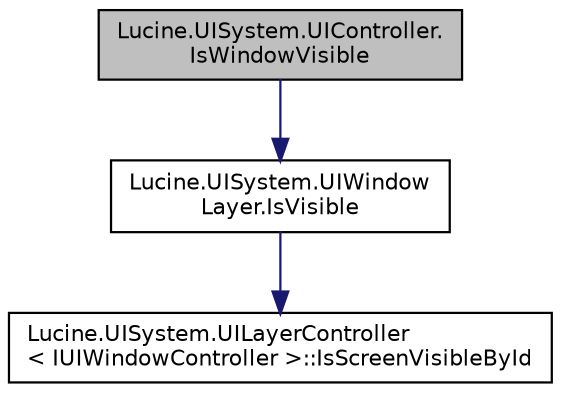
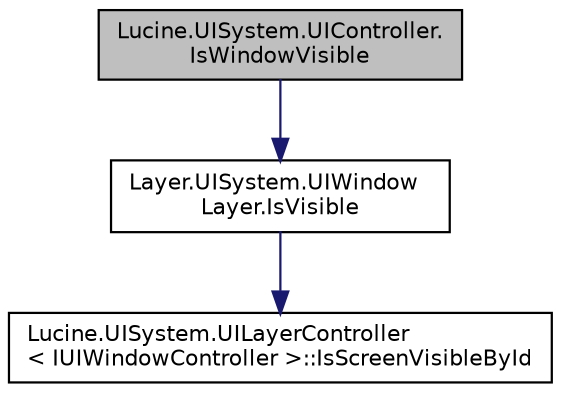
(280, 196) -> (280, 196)
